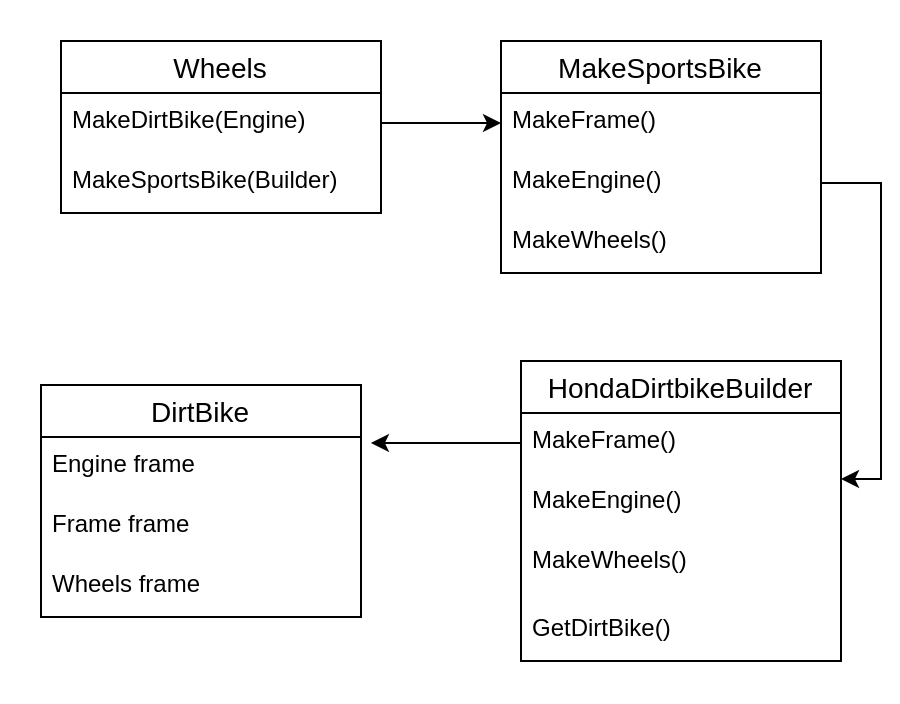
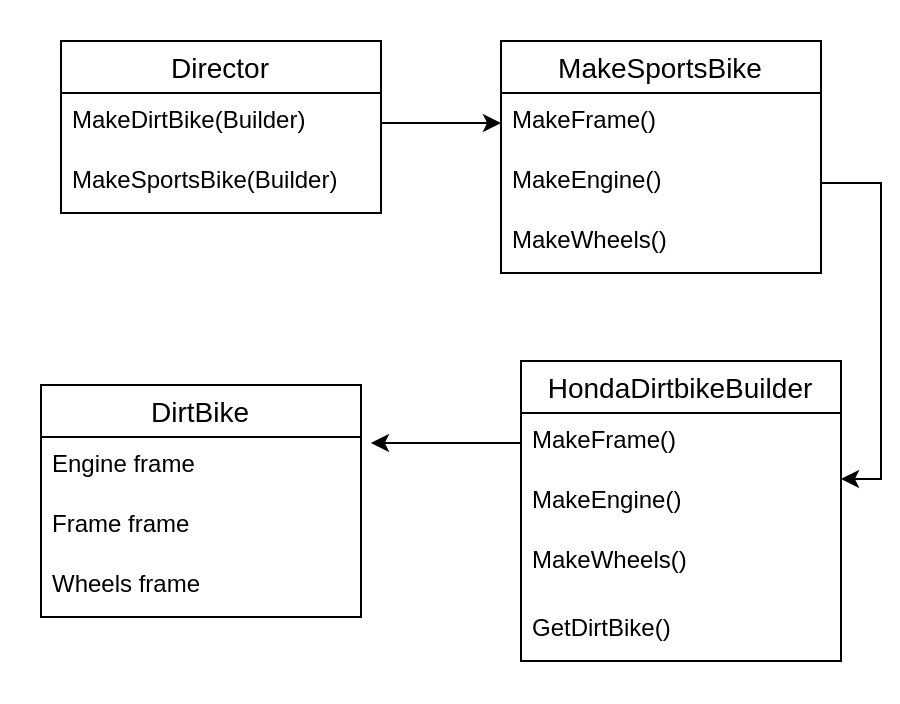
(220, 69) -> (220, 69)
(198, 121) -> (202, 121)
